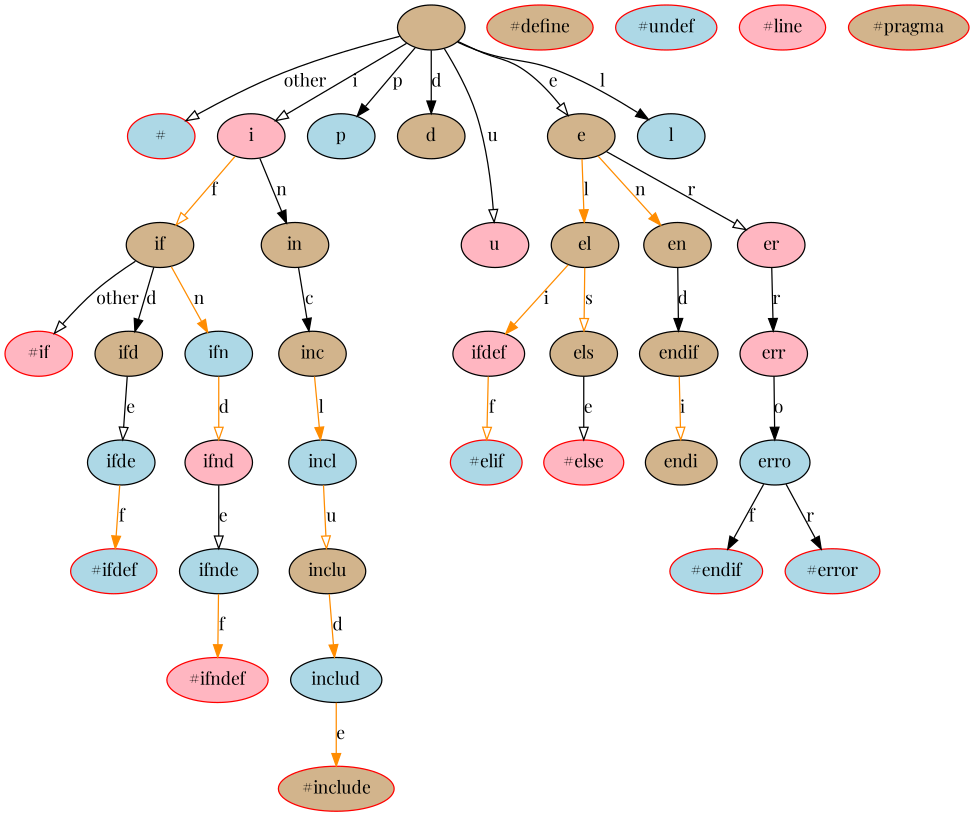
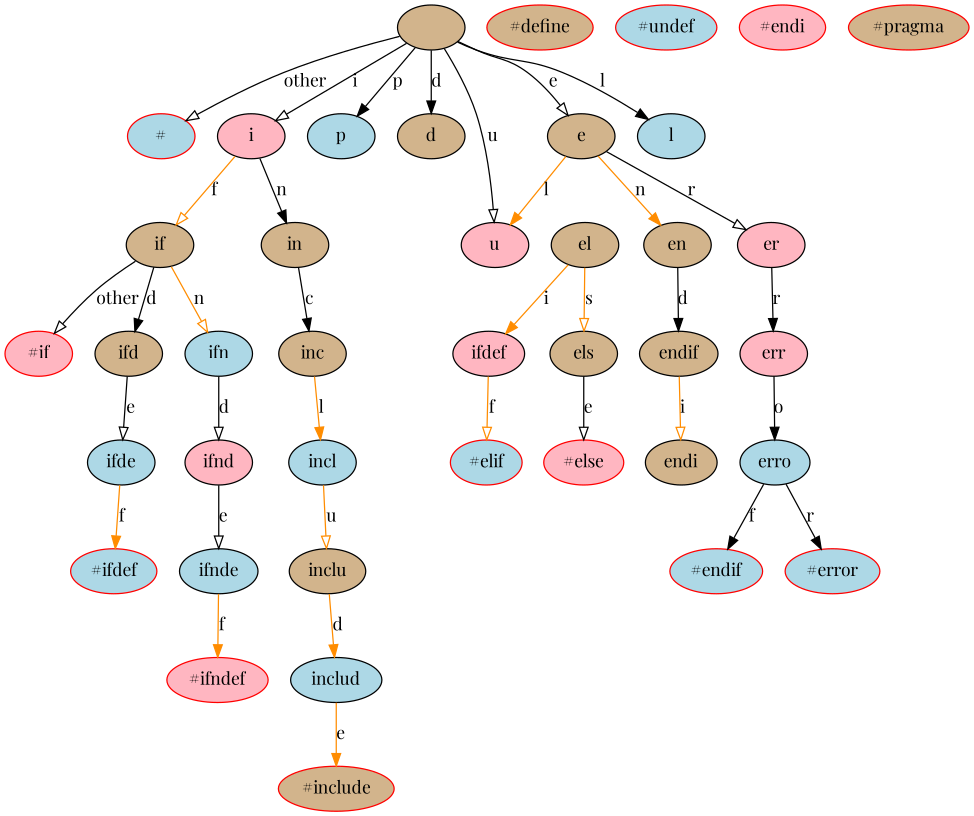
(782, 28) -> (782, 28)
(583, 184) -> (542, 186)
(186, 294) -> (186, 294)
(219, 402) -> (219, 402)
